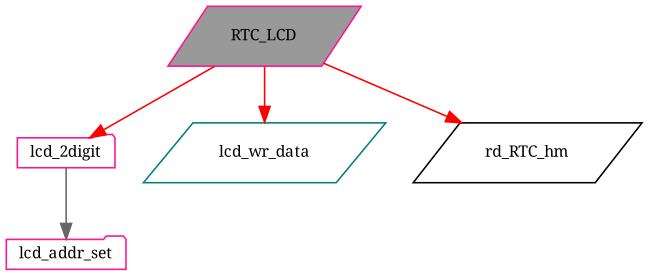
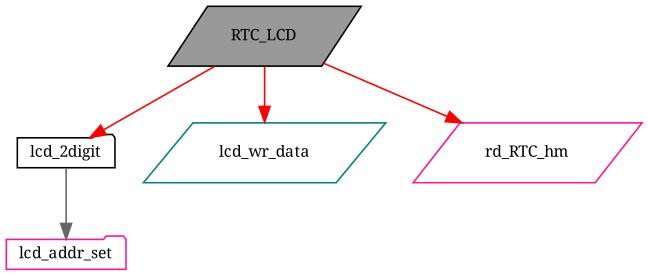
(265, 36) -> (265, 36)
(66, 153) -> (66, 153)
(528, 153) -> (528, 153)
